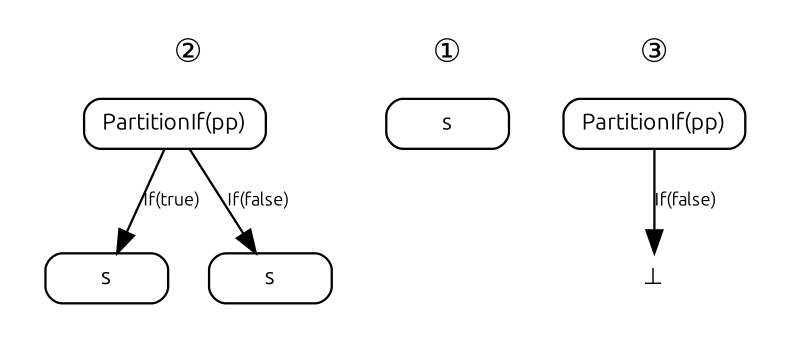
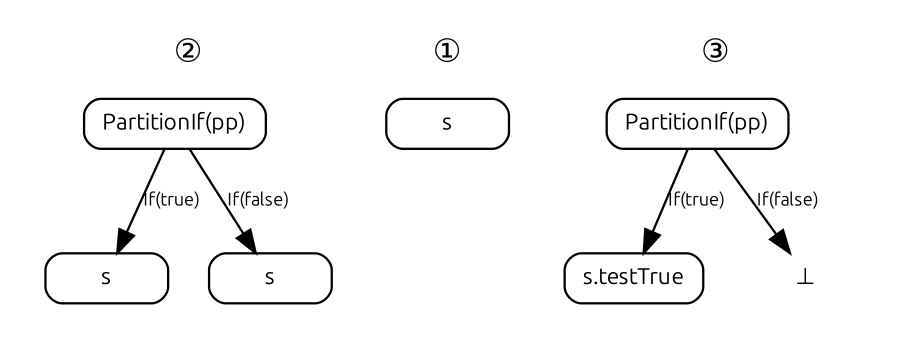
none -> (634, 278)
